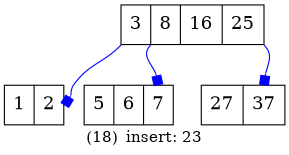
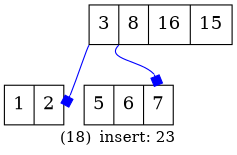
(243, 24) -> (211, 24)
(243, 105) -> none
